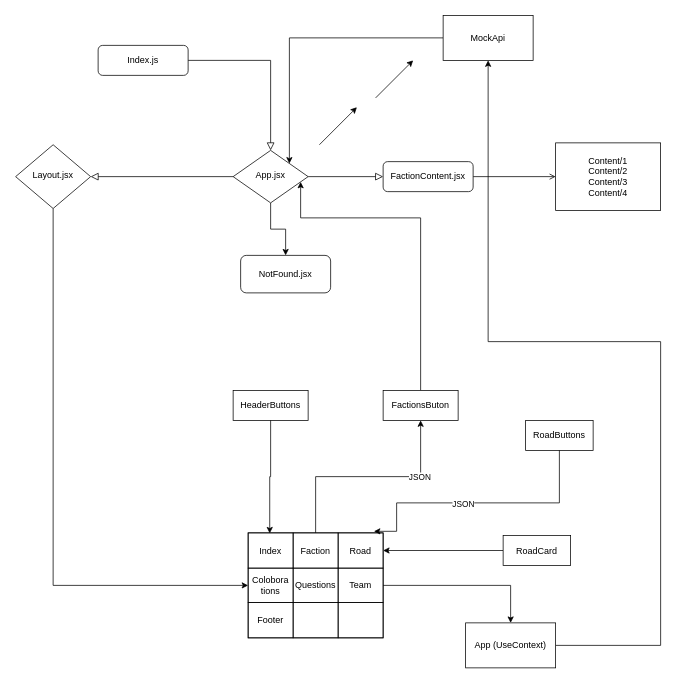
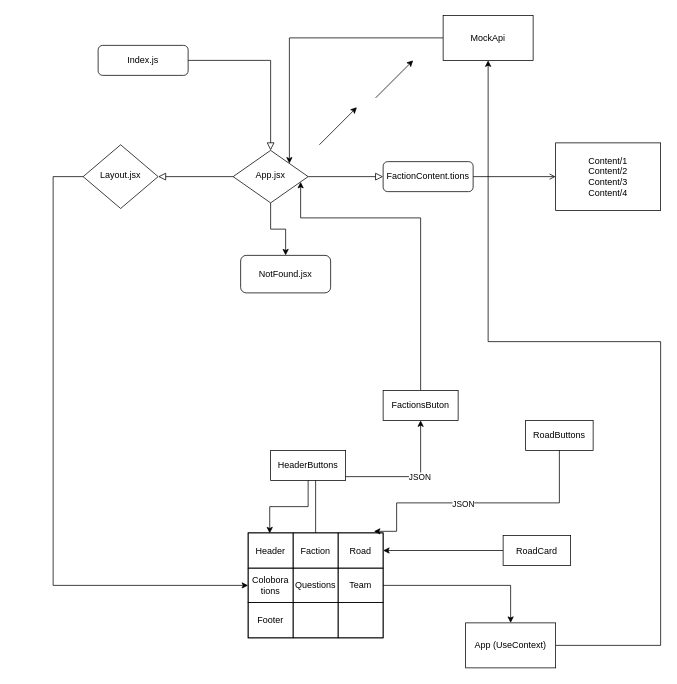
(53, 177) -> (120, 177)
(428, 177) -> (428, 177)
(270, 405) -> (308, 465)
(270, 551) -> (270, 551)
